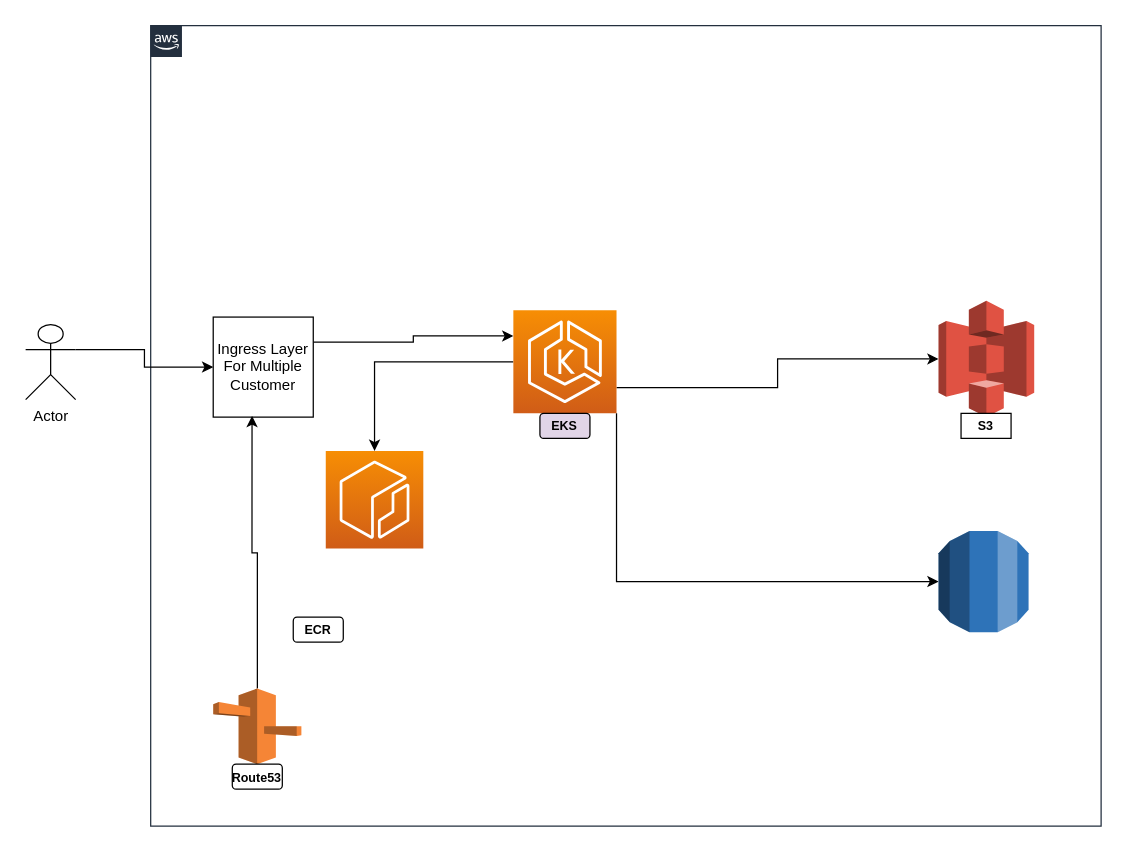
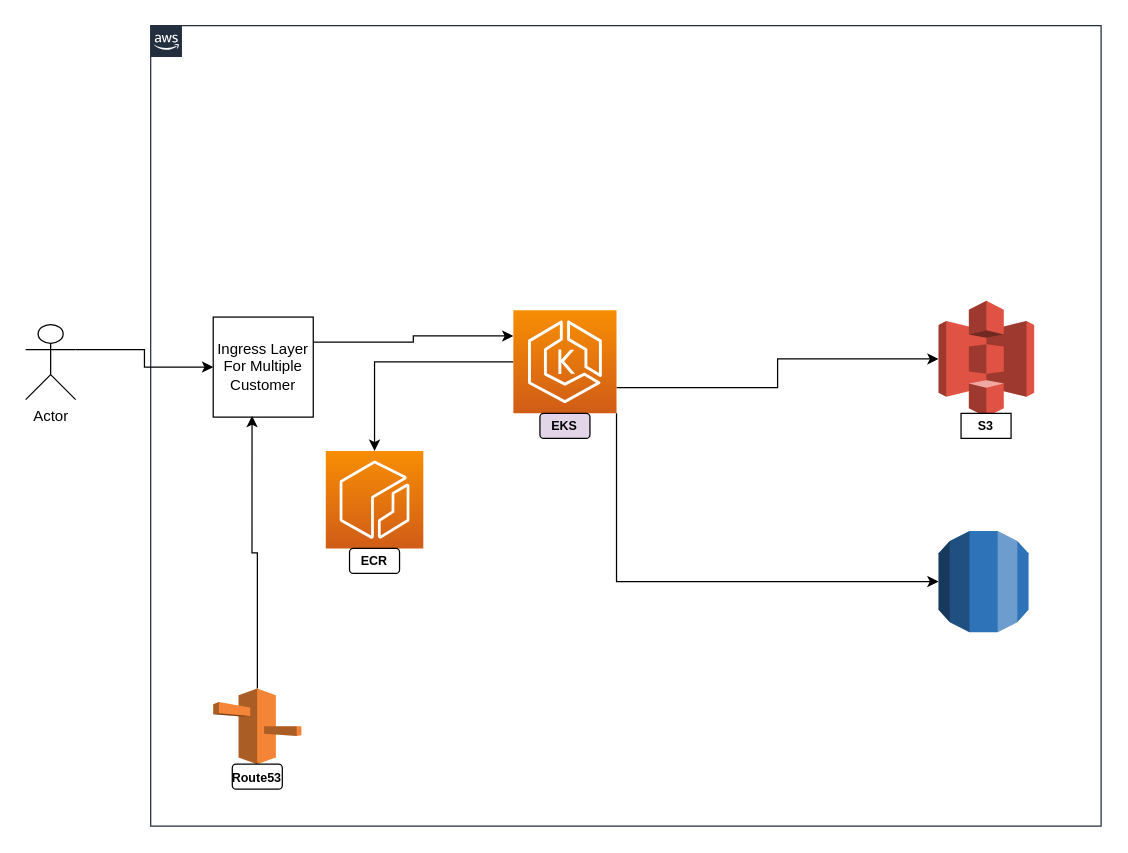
(318, 629) -> (374, 561)
